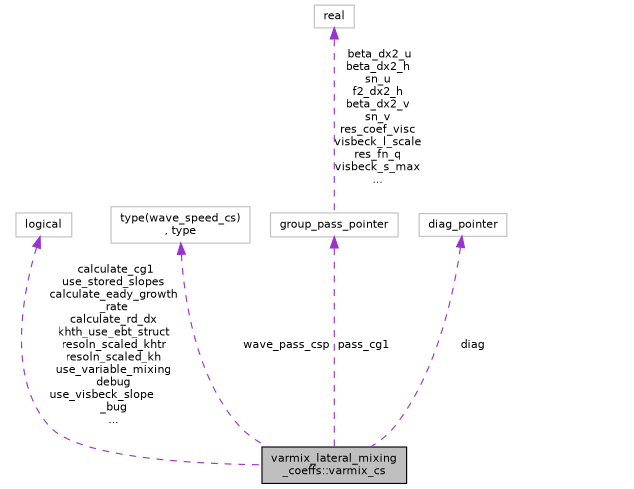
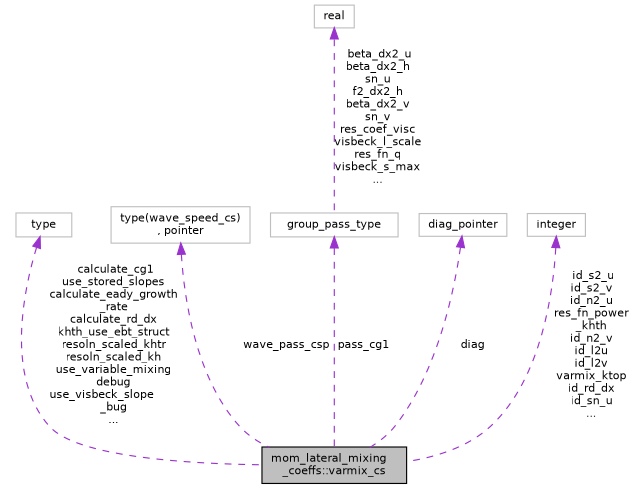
(44, 225) -> (44, 225)
(181, 225) -> (181, 225)
(334, 225) -> (334, 225)
none -> (556, 225)
(334, 465) -> (334, 465)
